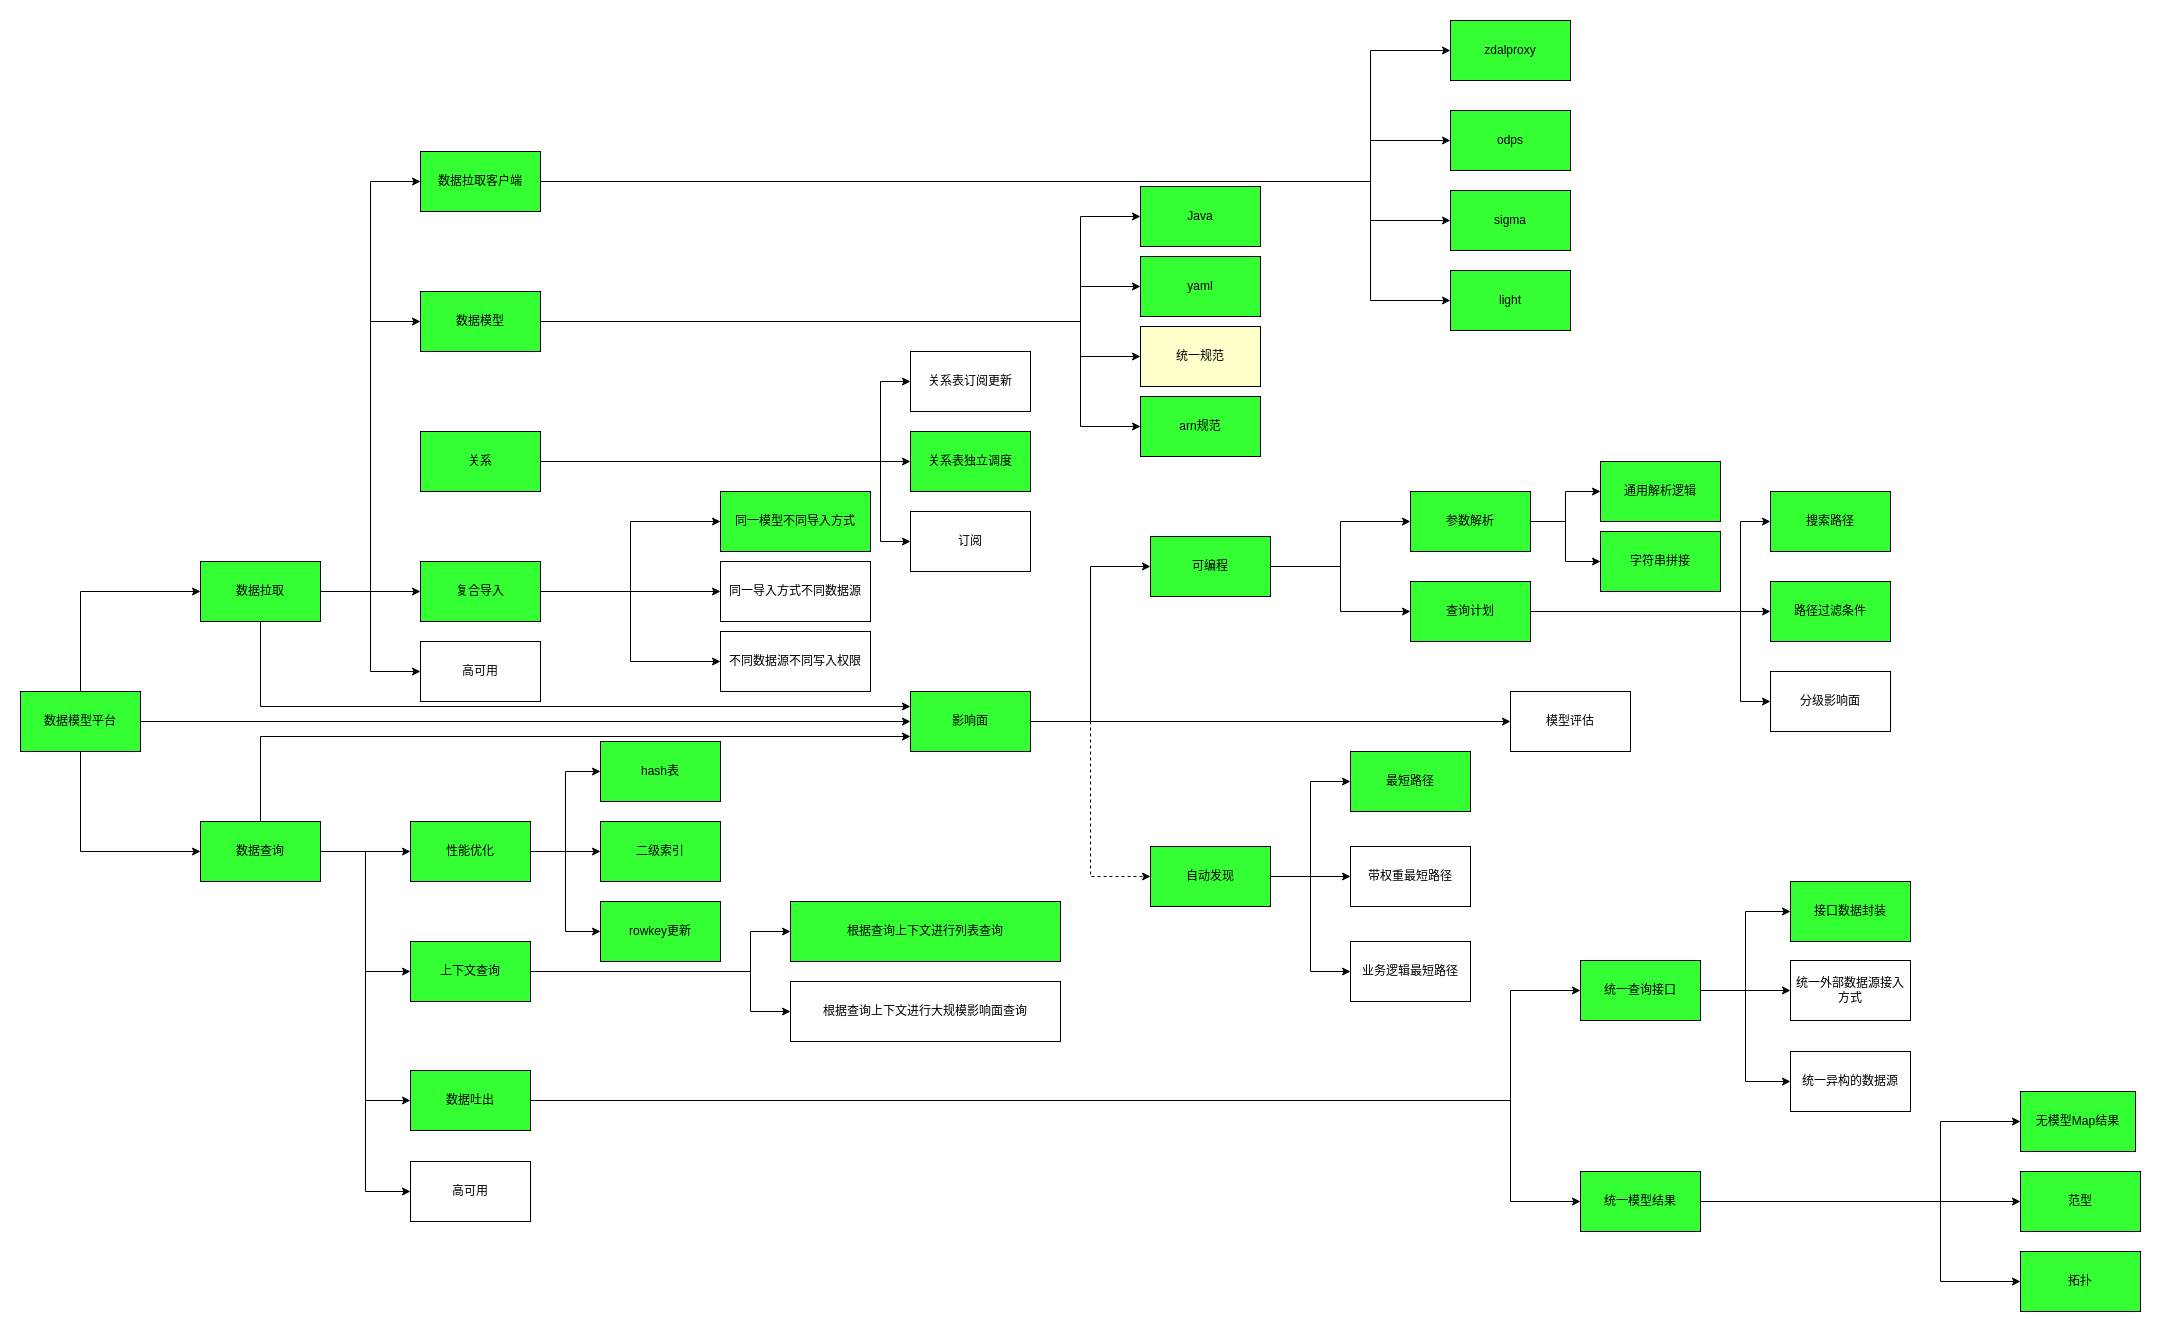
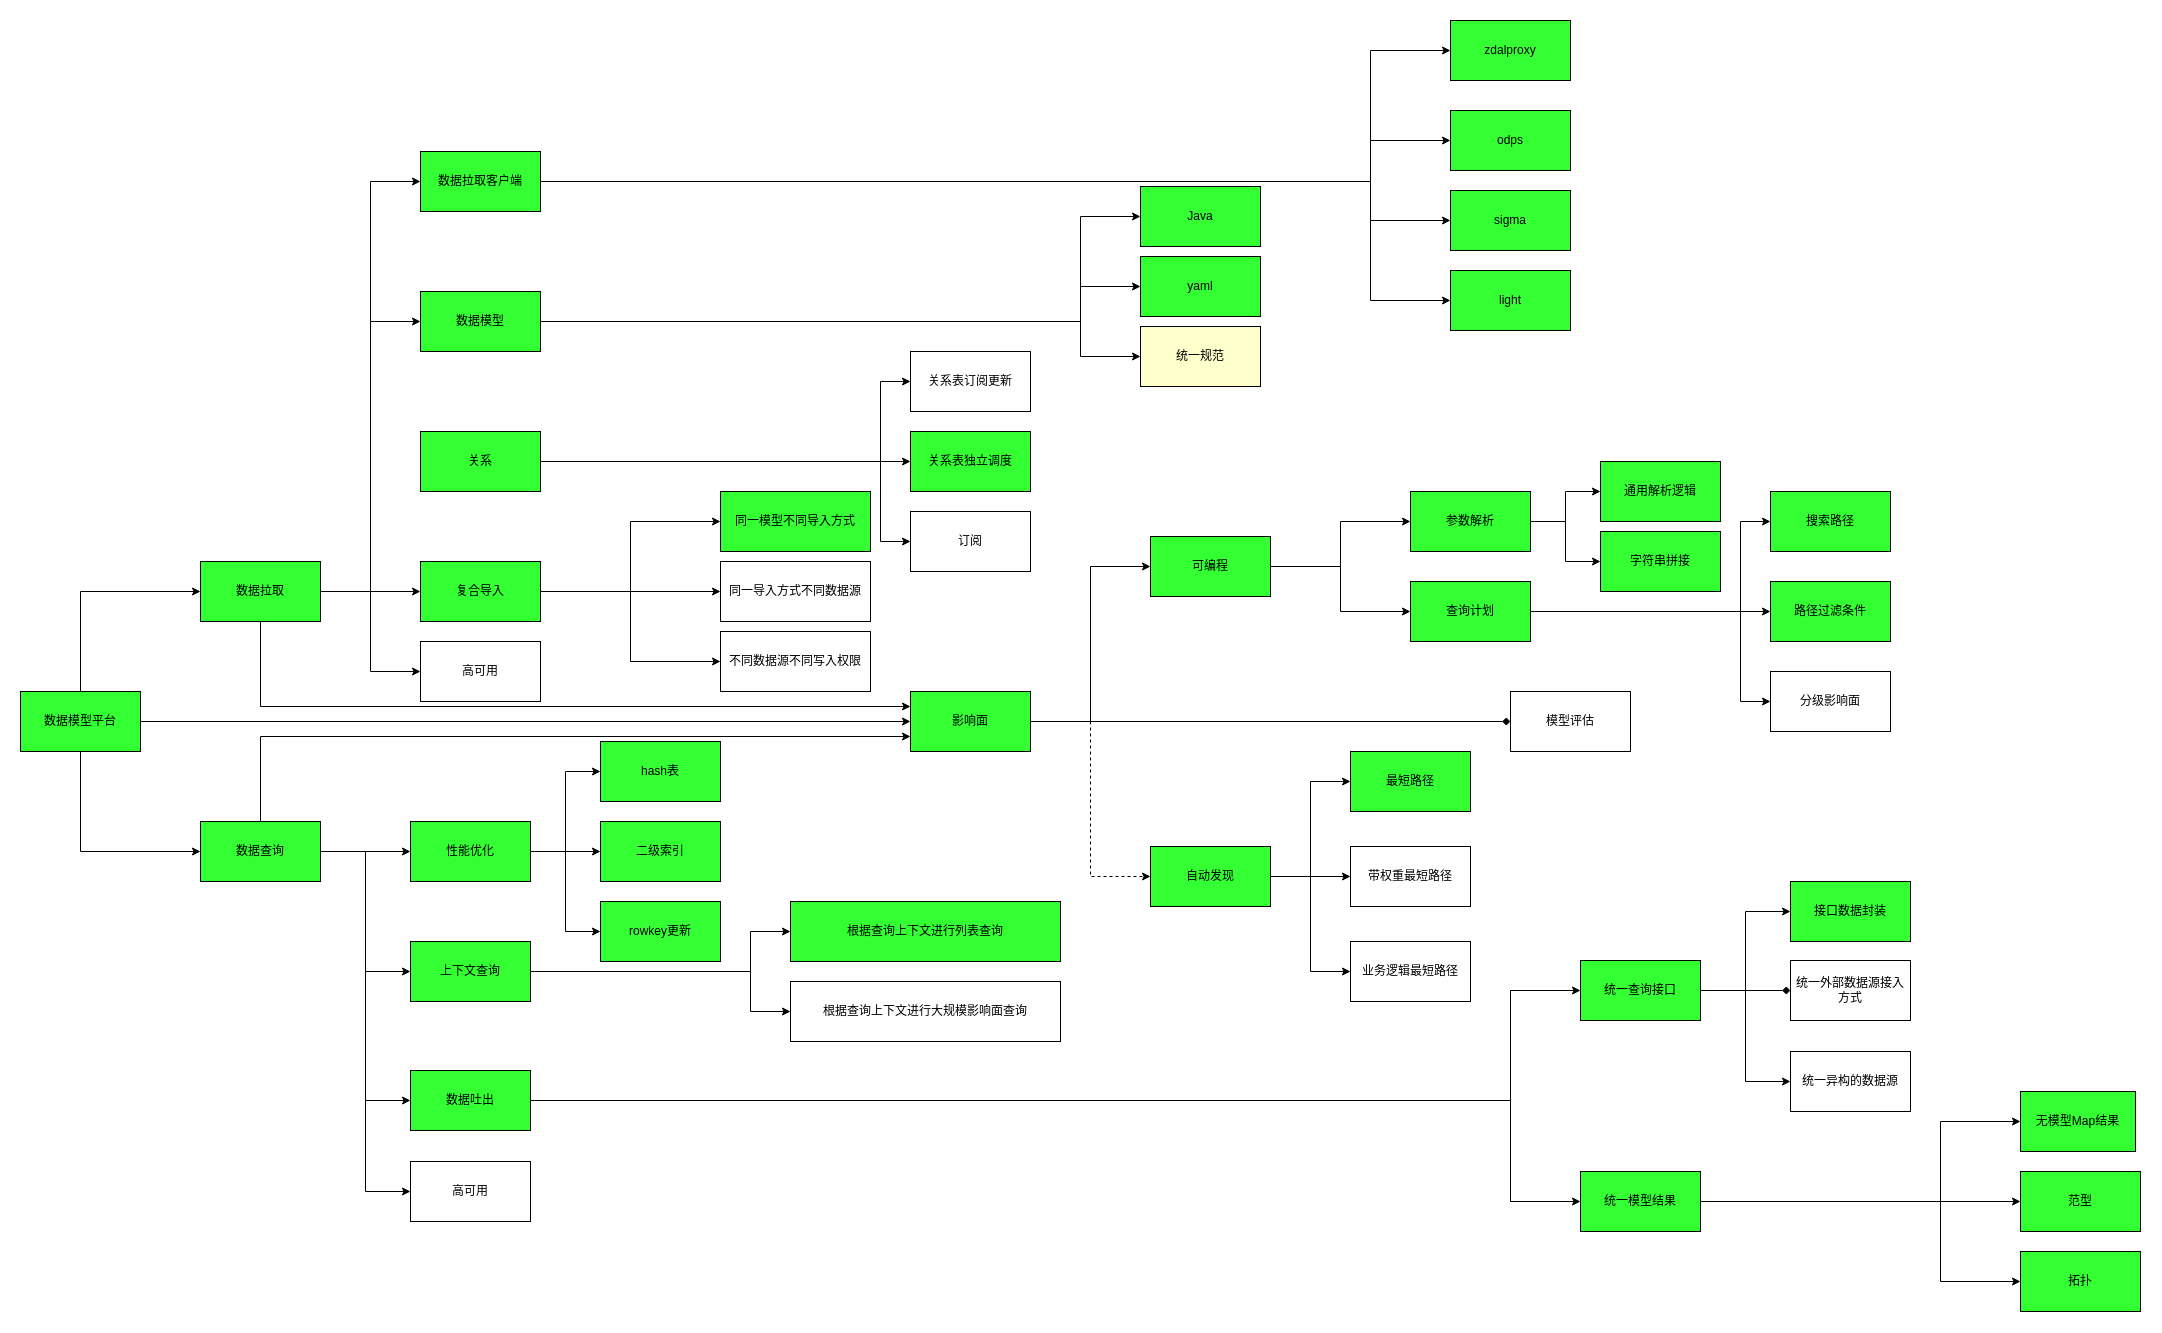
(1081, 419) -> none
(1201, 427) -> none
(1502, 722) -> (1501, 722)
(1782, 991) -> (1782, 991)
